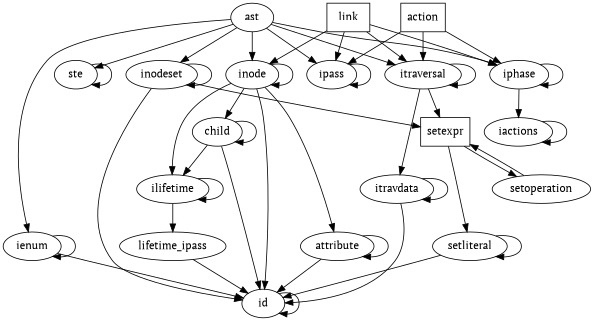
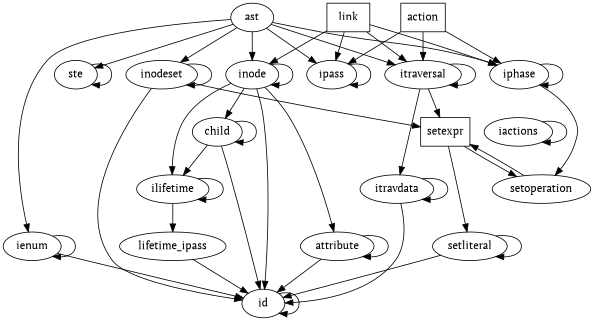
(519, 99) -> (576, 121)
